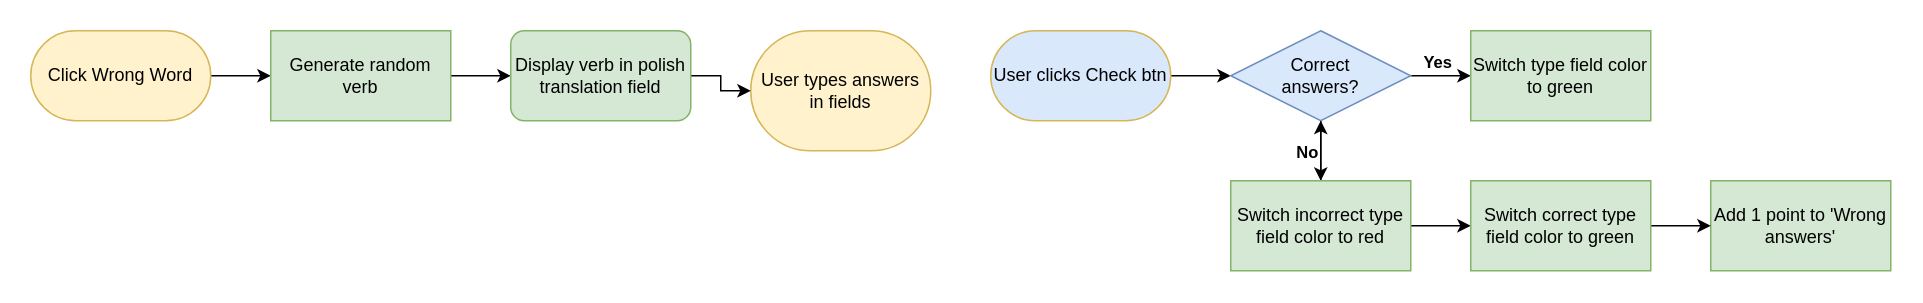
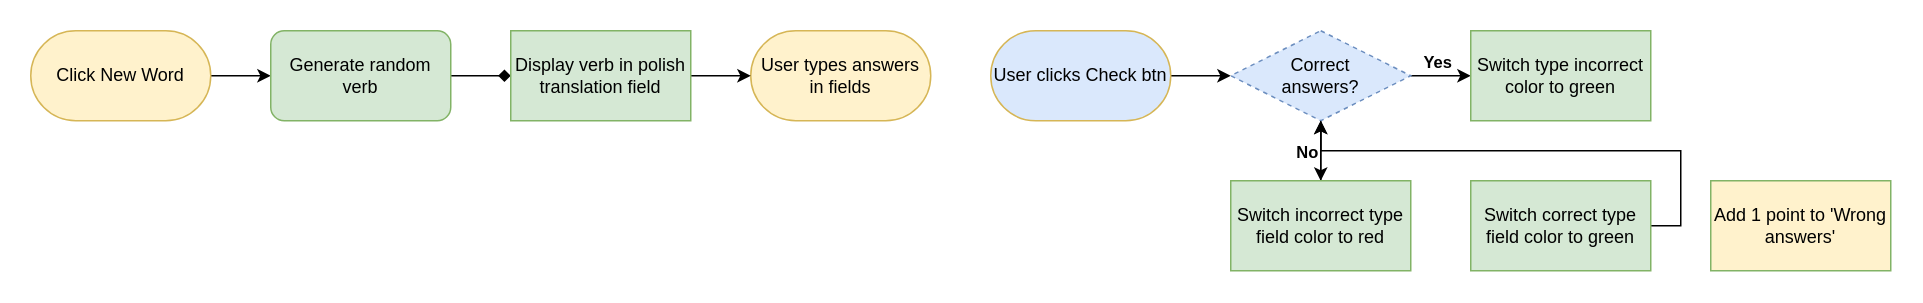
(121, 76) -> (121, 76)
(361, 76) -> (361, 76)
(499, 76) -> (498, 76)
(601, 76) -> (601, 76)
(1321, 76) -> (1321, 76)
(1561, 76) -> (1561, 76)
(841, 91) -> (841, 76)
(1436, 226) -> none
(1689, 226) -> (1541, 151)
(1801, 226) -> (1801, 226)
